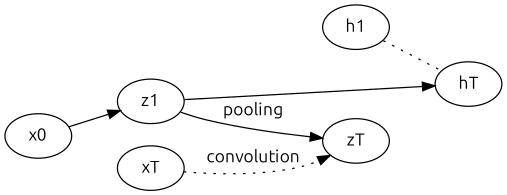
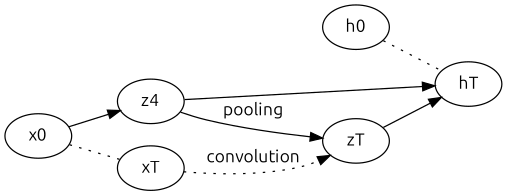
(356, 27) -> (356, 27)
(151, 101) -> (151, 101)
none -> (407, 115)
none -> (95, 152)
